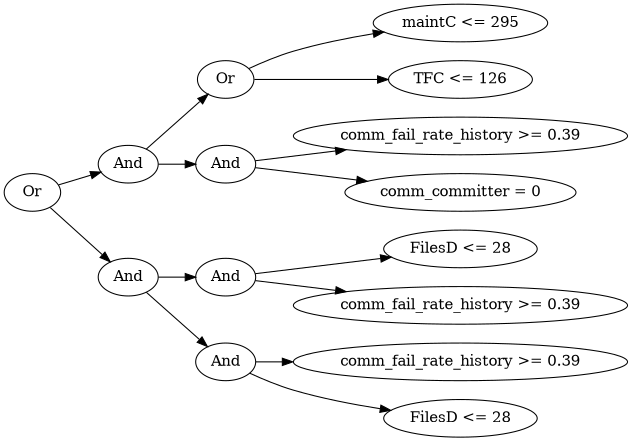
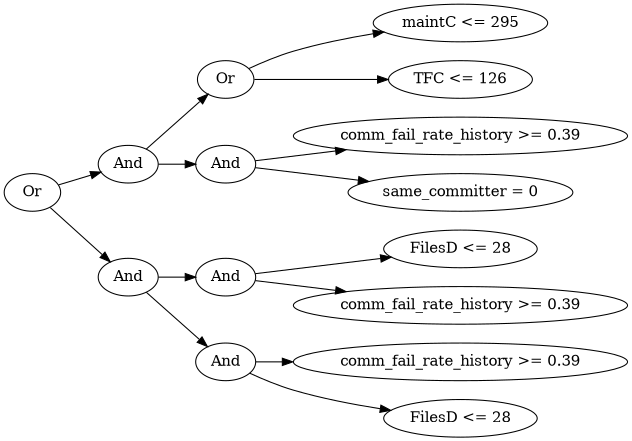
(460, 192) -> (460, 192)
